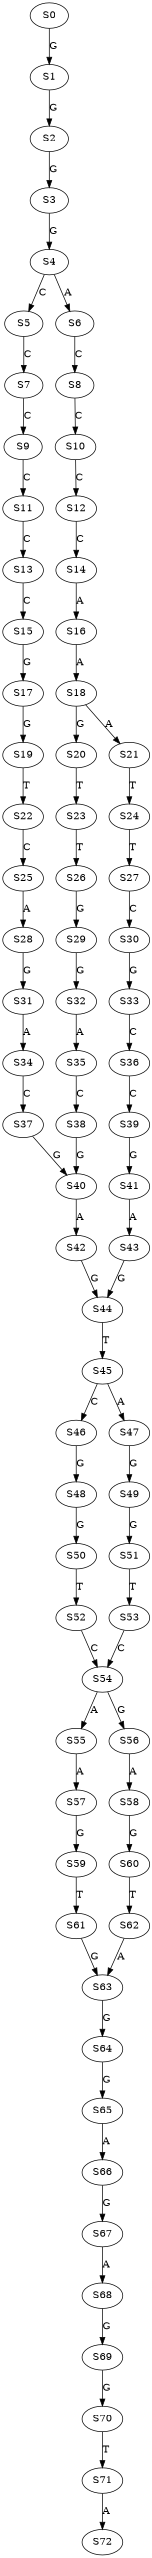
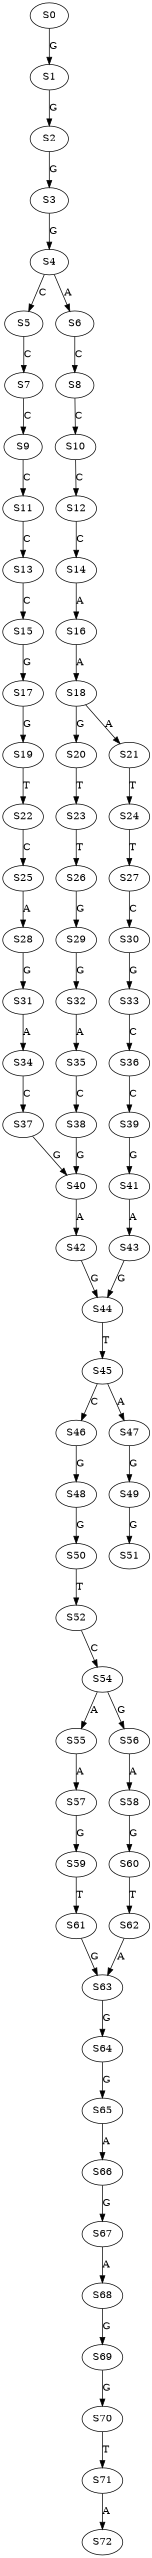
(129, 1618) -> none
